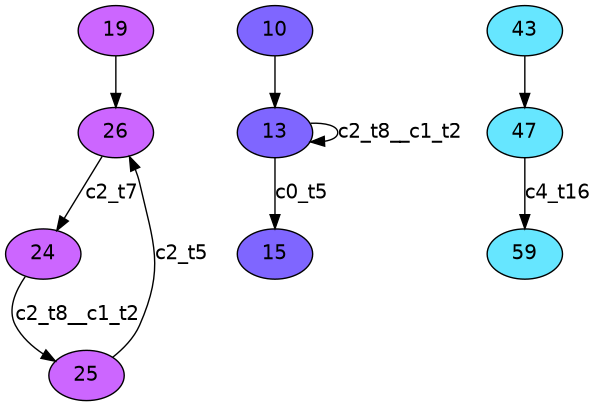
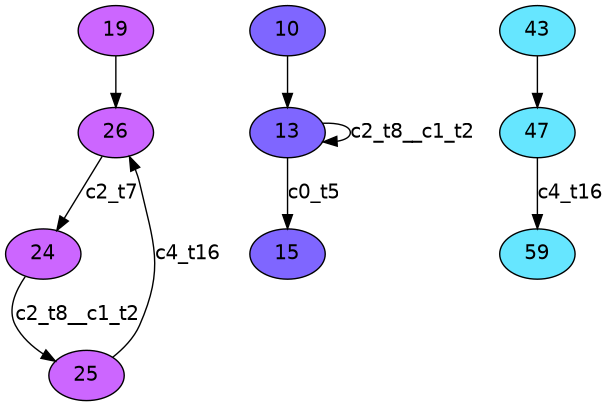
(181, 254) -> (188, 254)
